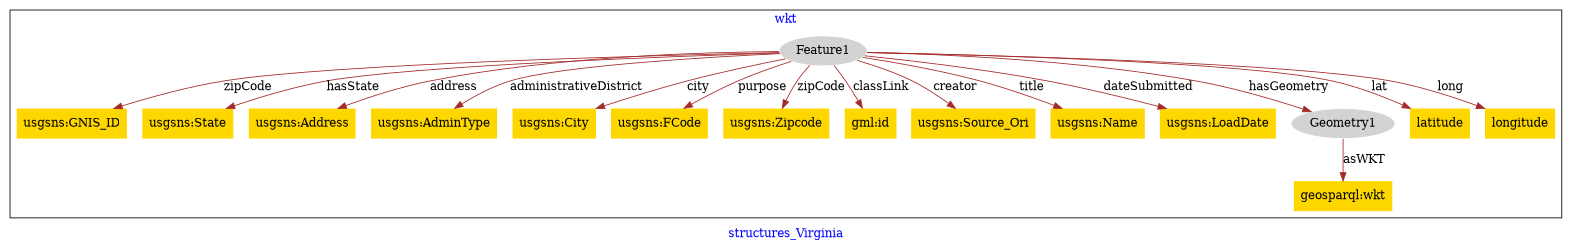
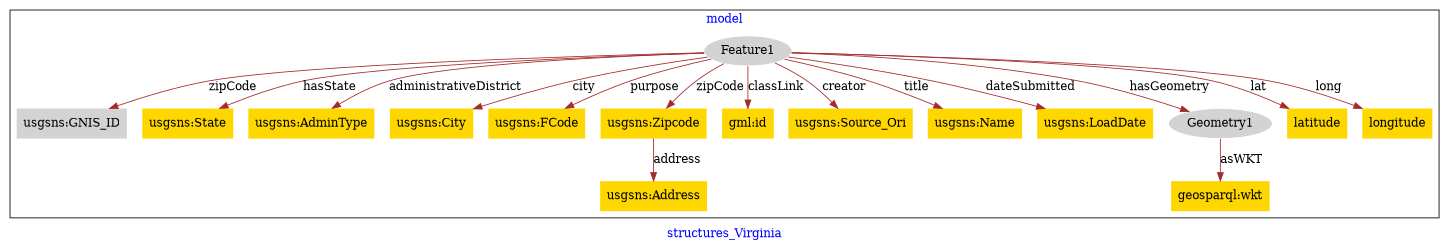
(786, 20) -> (725, 20)
(484, 72) -> (654, 156)
(72, 124) -> (72, 124)
